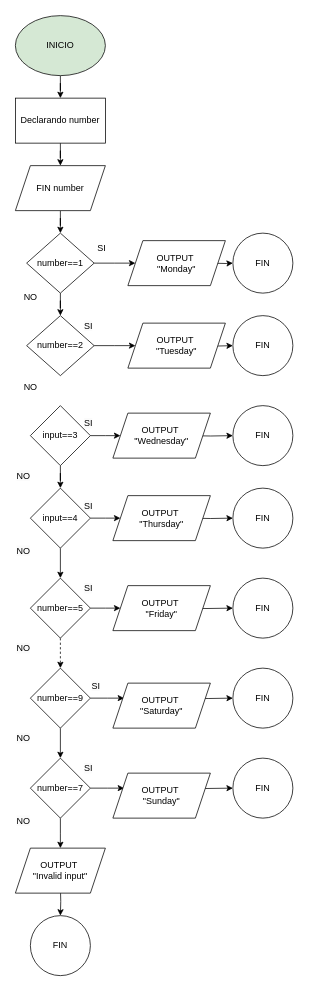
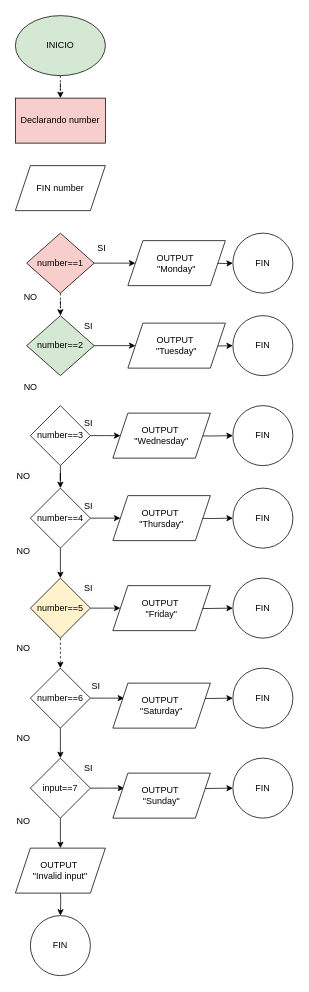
(60, 89) -> (60, 89)
(60, 120) -> (60, 120)
(60, 157) -> none
(60, 224) -> none
(60, 263) -> (60, 263)
(60, 307) -> (60, 307)
(60, 345) -> (60, 345)
(60, 435) -> (60, 435)
(60, 518) -> (60, 518)
(60, 608) -> (60, 608)
(60, 698) -> (60, 698)
(60, 788) -> (60, 788)
